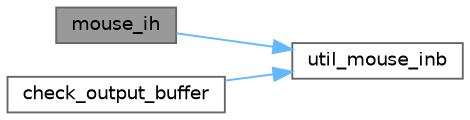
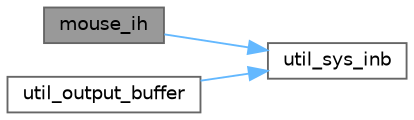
(378, 61) -> (337, 61)
(116, 95) -> (104, 95)
